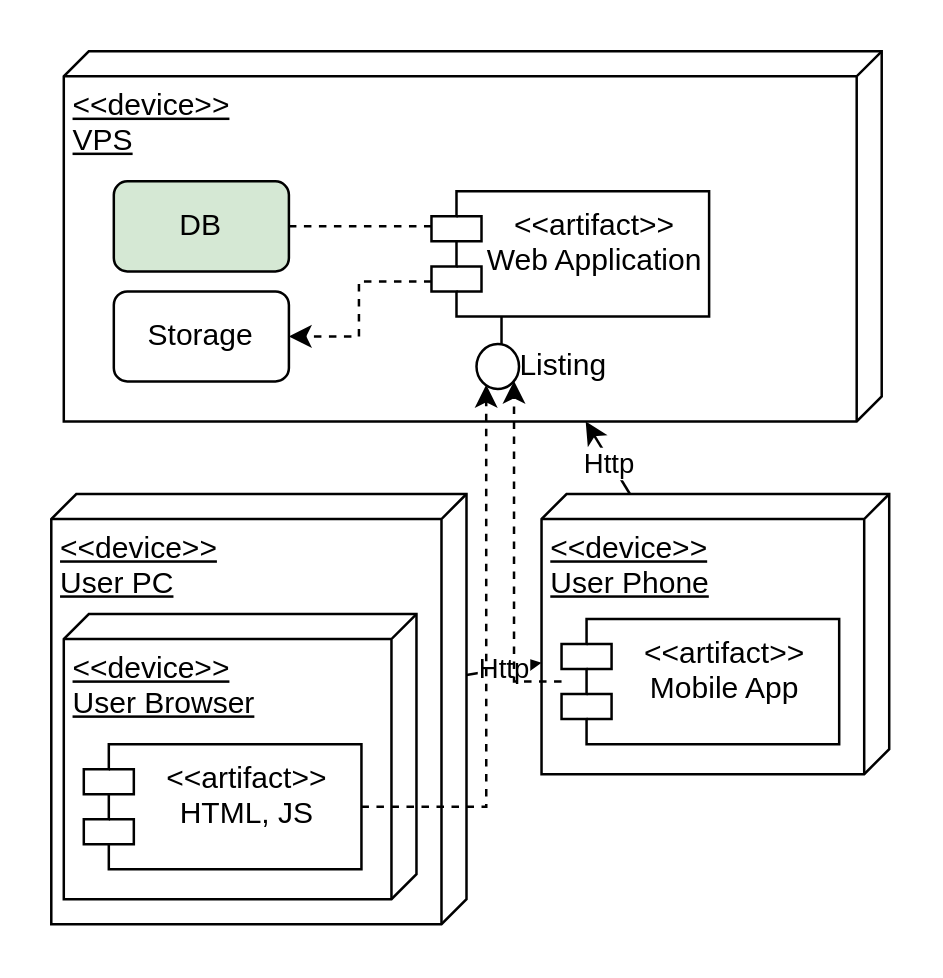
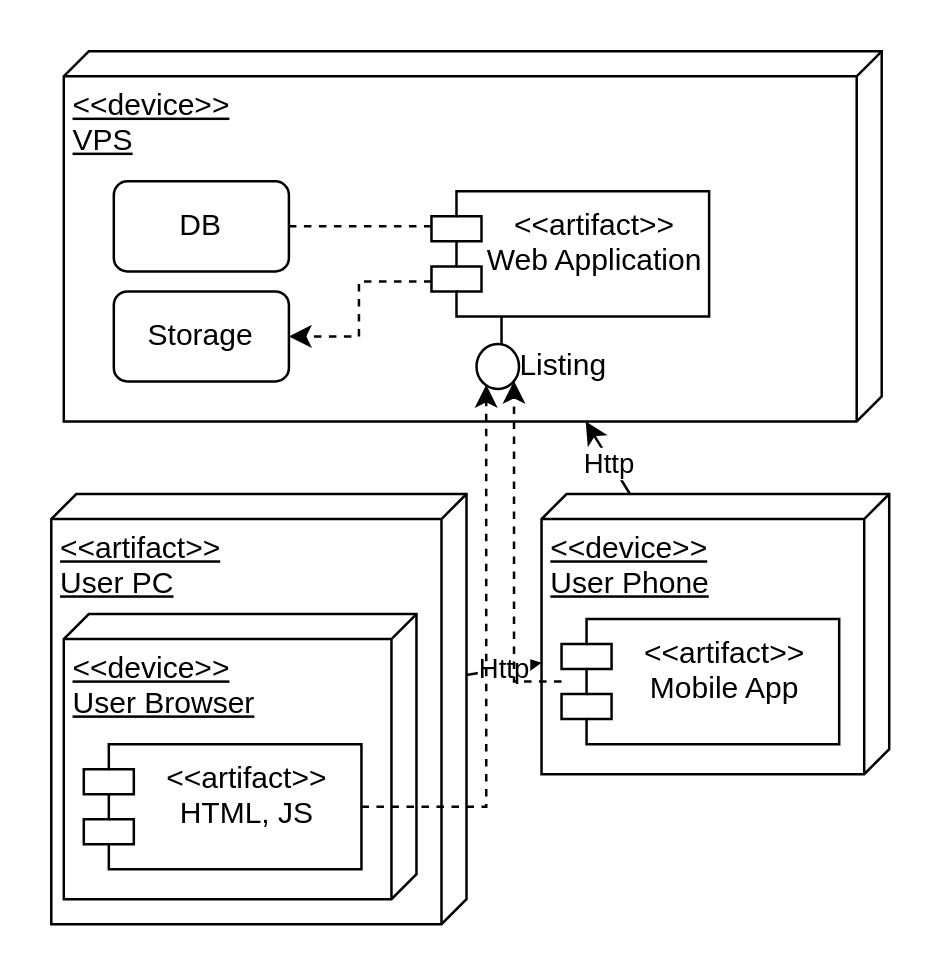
(201, 226) -> (201, 226)
(141, 567) -> (158, 567)
